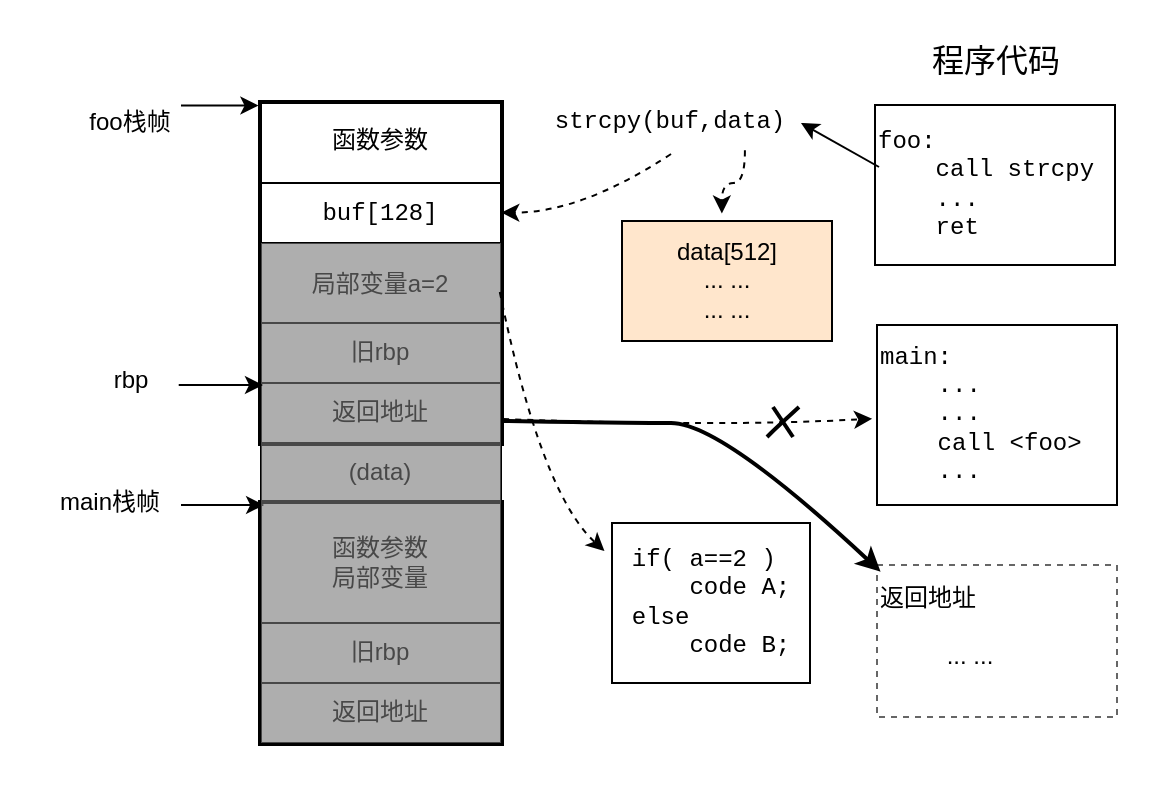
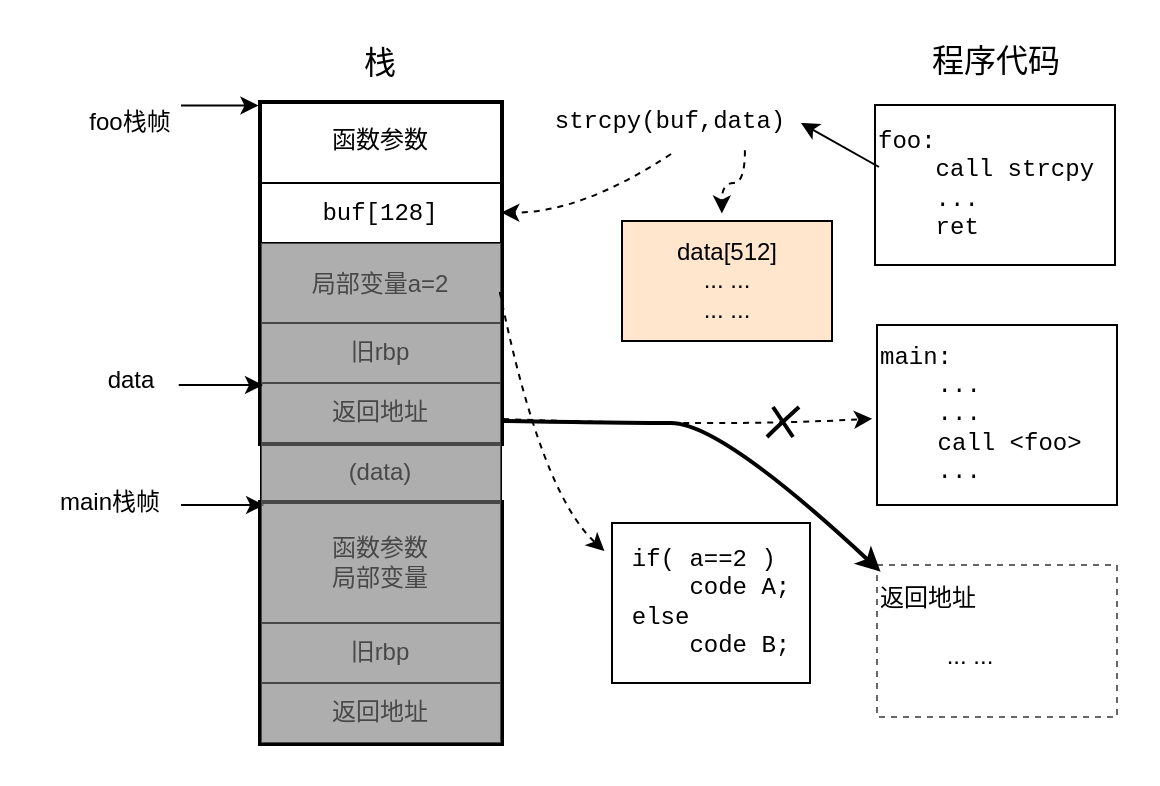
none -> (380, 63)
(132, 381) -> (132, 381)
